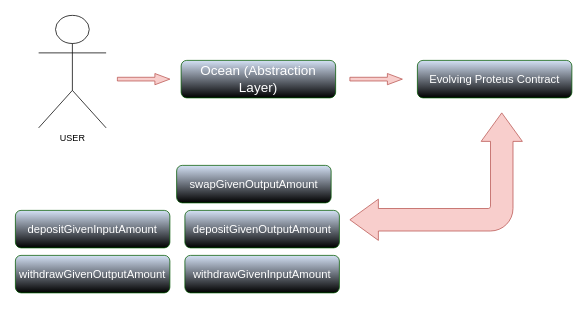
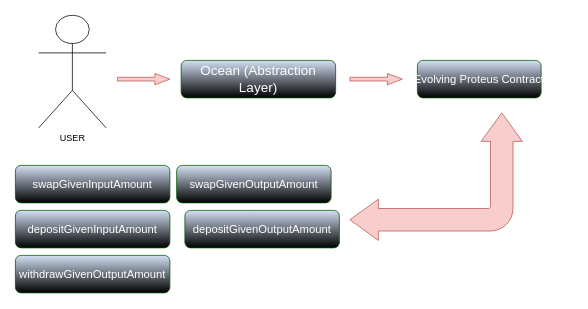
(495, 79) -> (479, 79)
none -> (93, 184)
(262, 274) -> none
